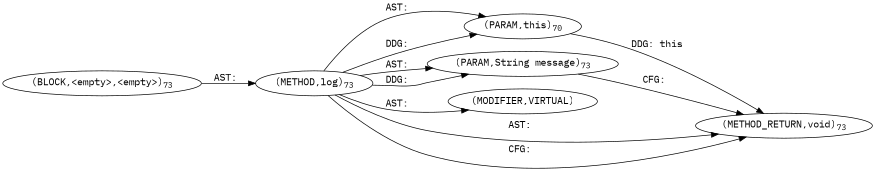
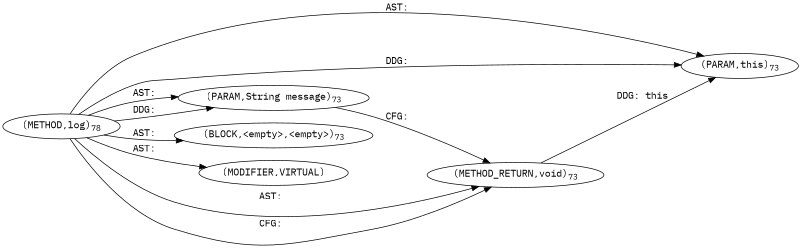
(557, 25) -> (774, 65)
(667, 64) -> (625, 122)
(349, 82) -> (96, 125)
(225, 83) -> (140, 139)
